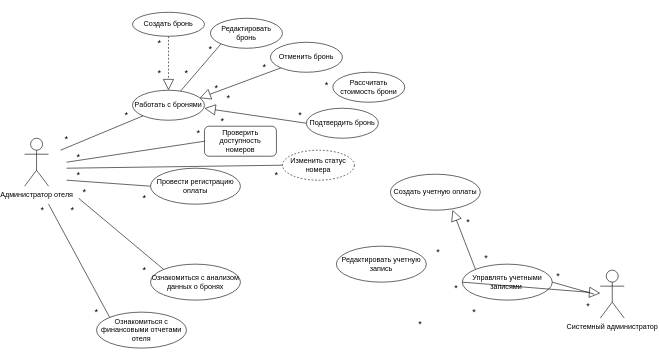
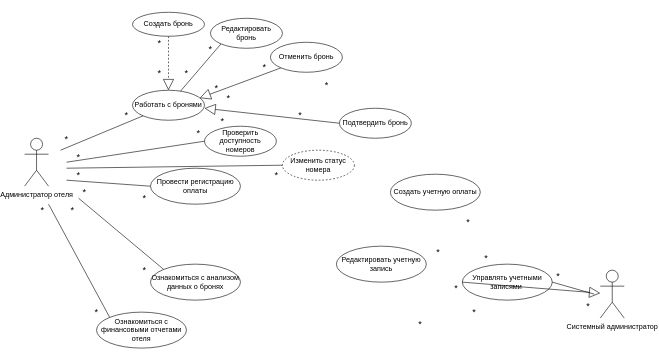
(369, 87) -> none
(342, 123) -> (375, 123)
(240, 141) -> (240, 141)
(466, 245) -> none
